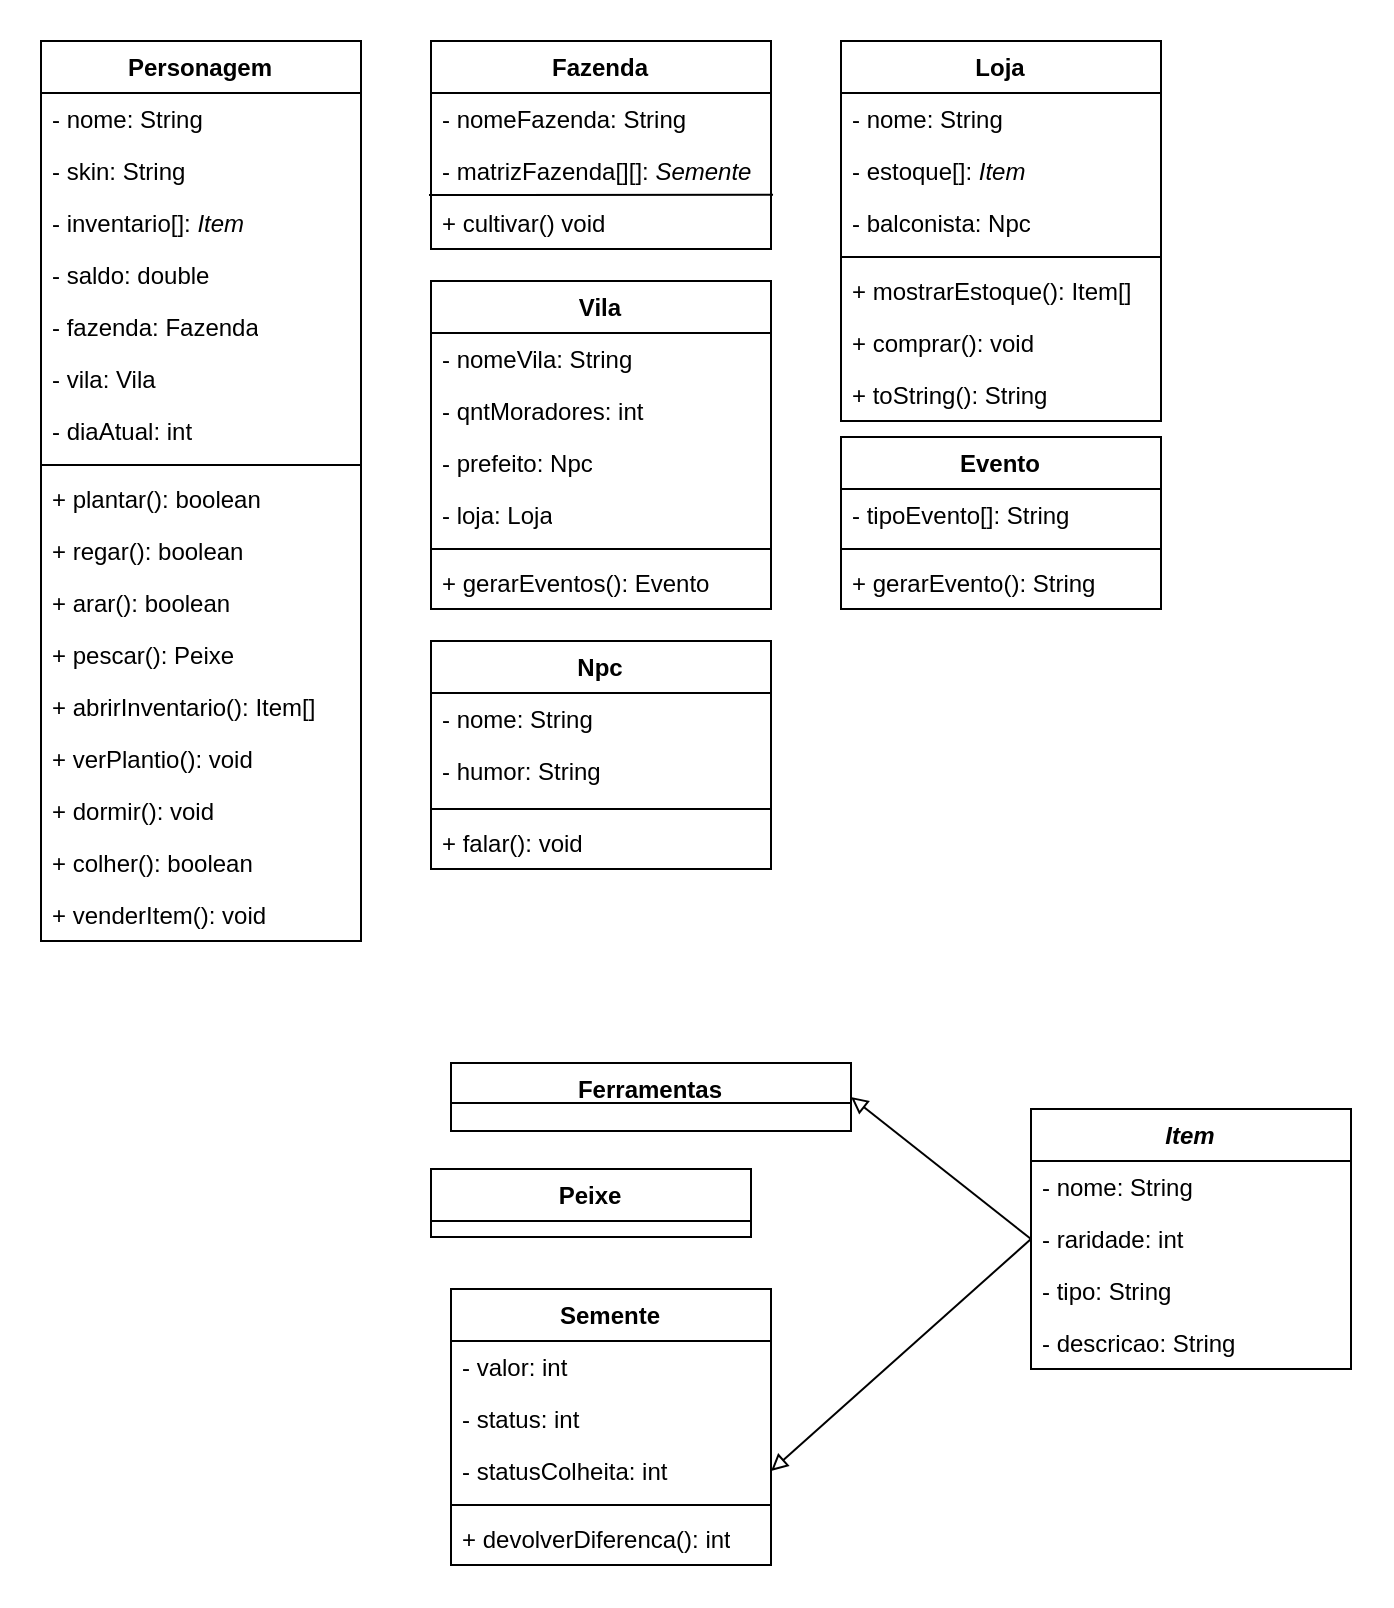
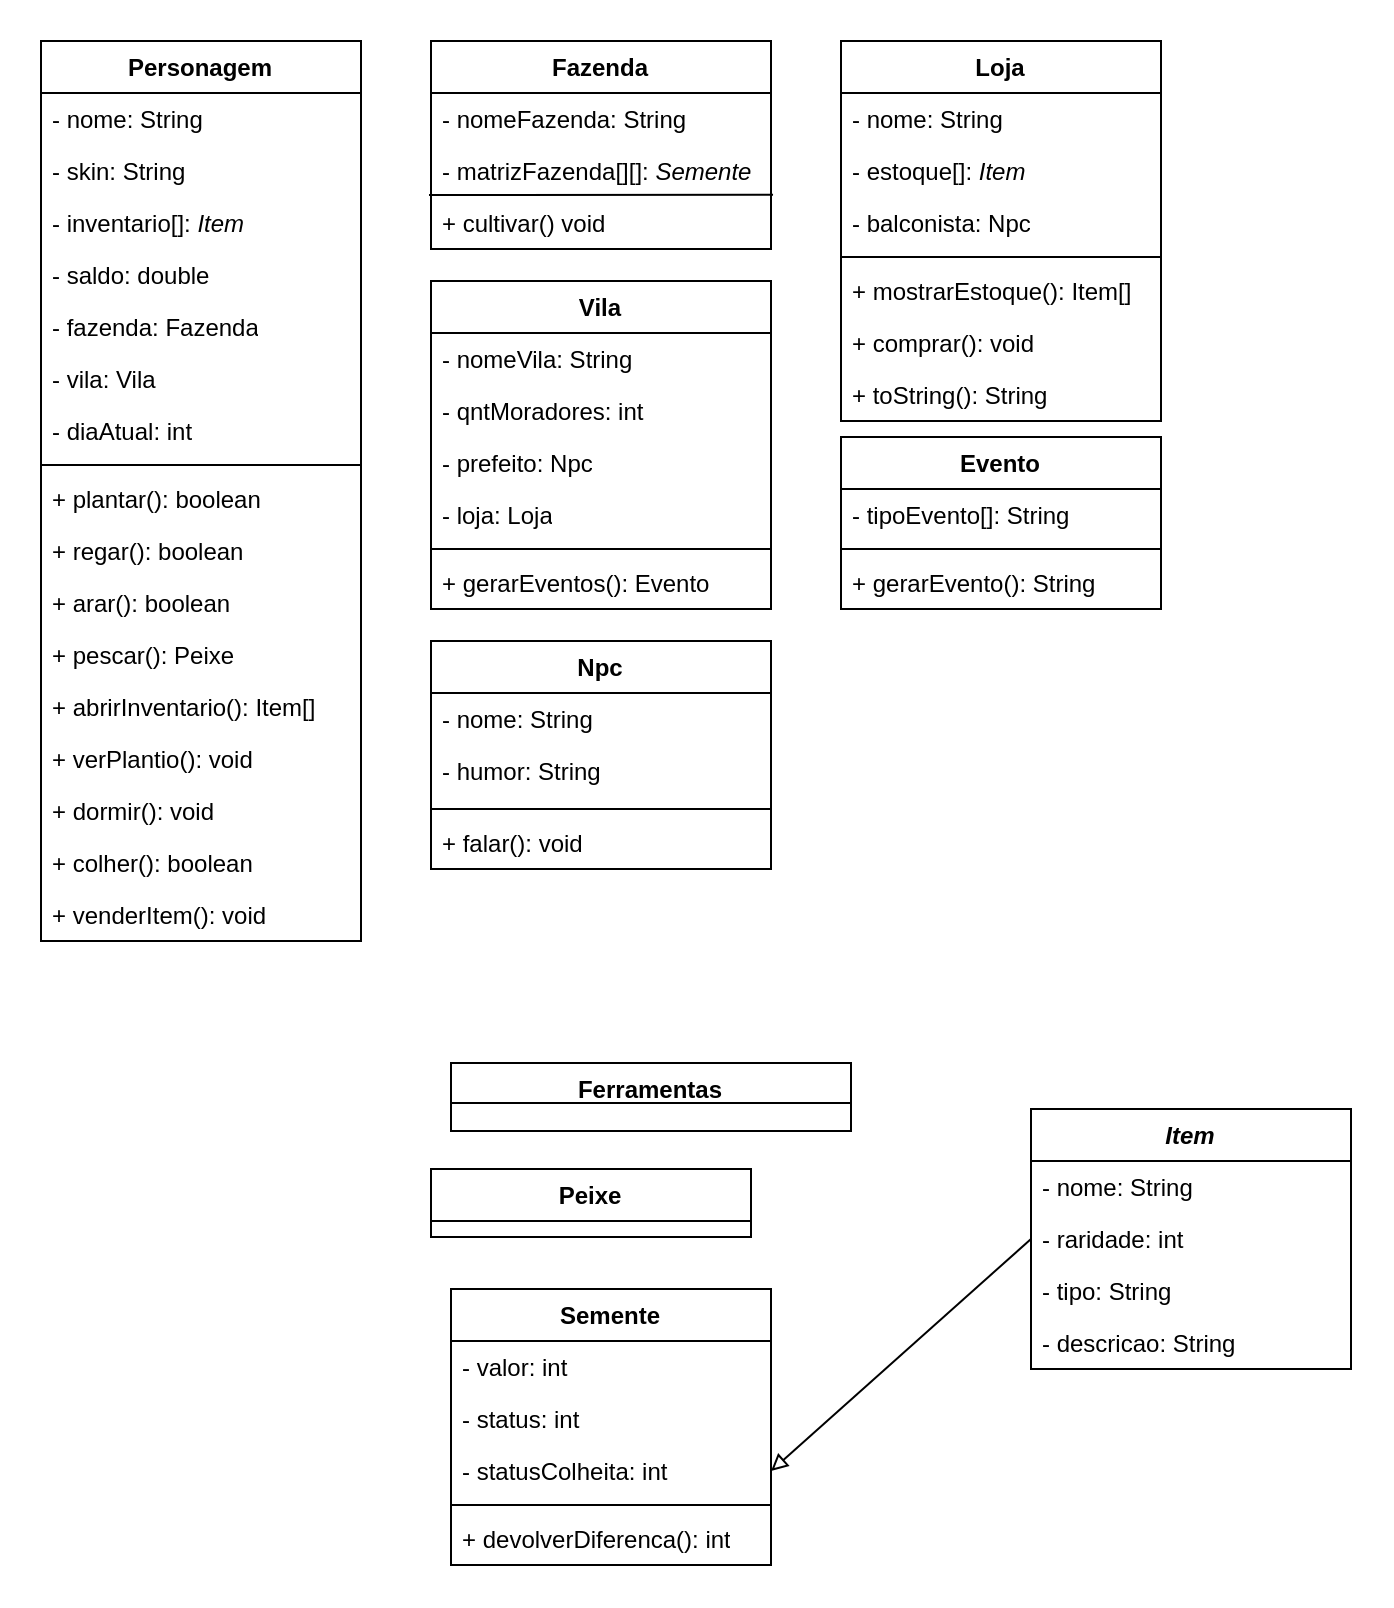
(946, 1172) -> none
